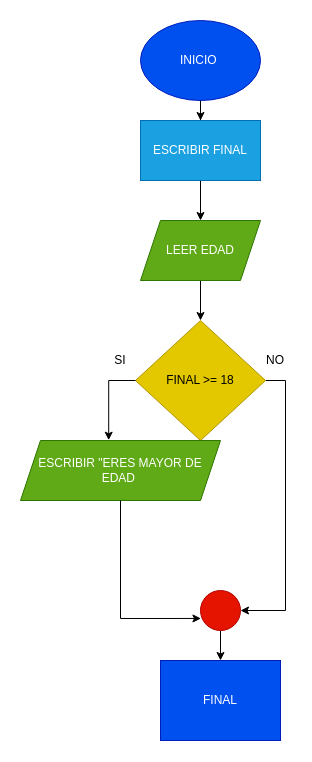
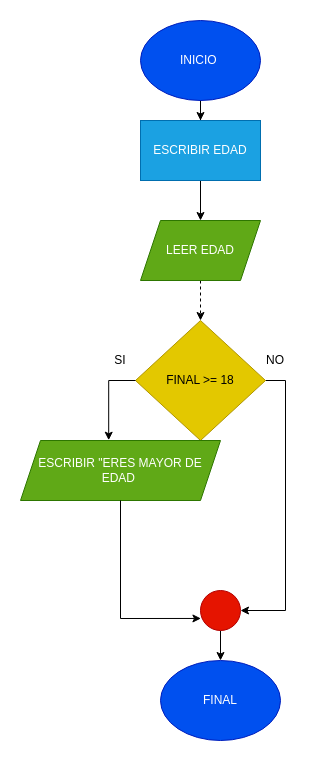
(201, 151) -> (201, 151)
(201, 297) -> (201, 297)
(221, 701) -> (221, 701)
